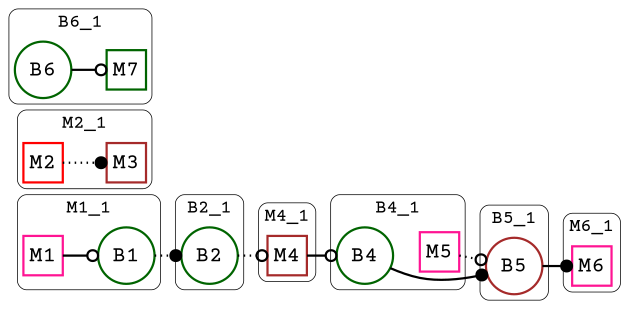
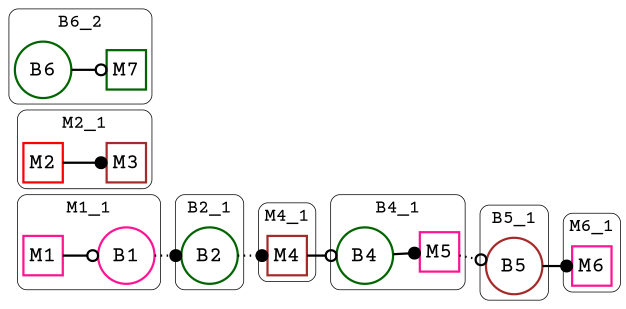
(80, 22) -> (80, 22)
(79, 163) -> (79, 163)
(126, 256) -> (126, 256)
(248, 256) -> (248, 256)
(433, 280) -> (401, 254)
